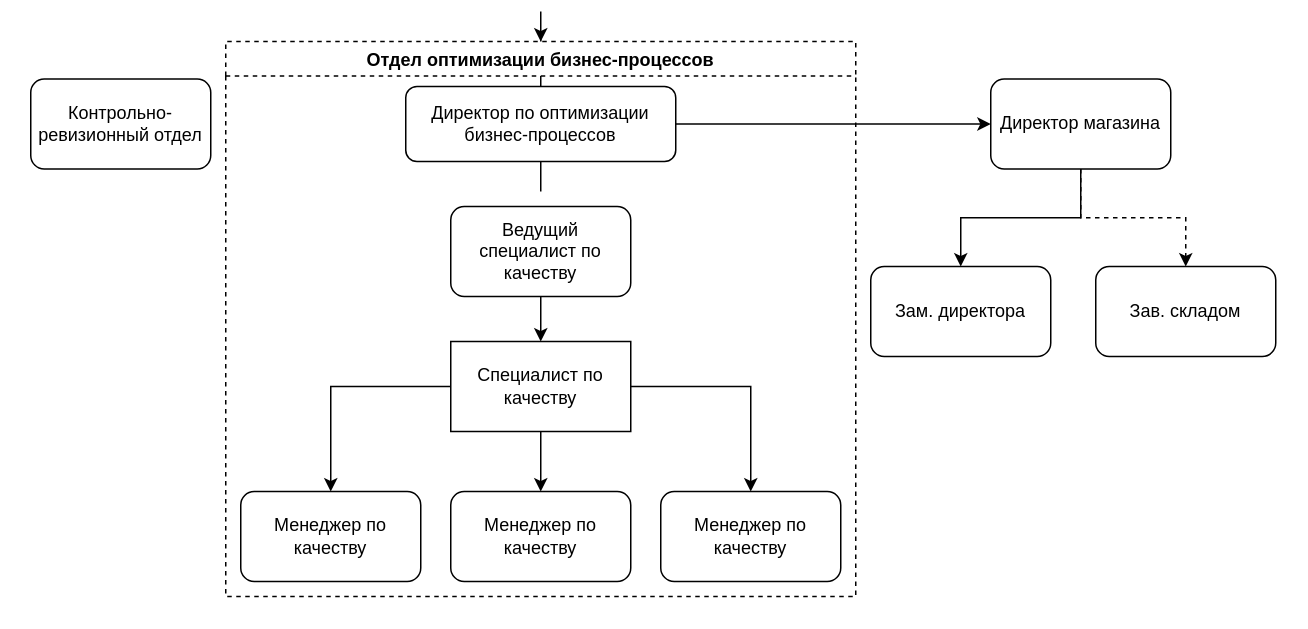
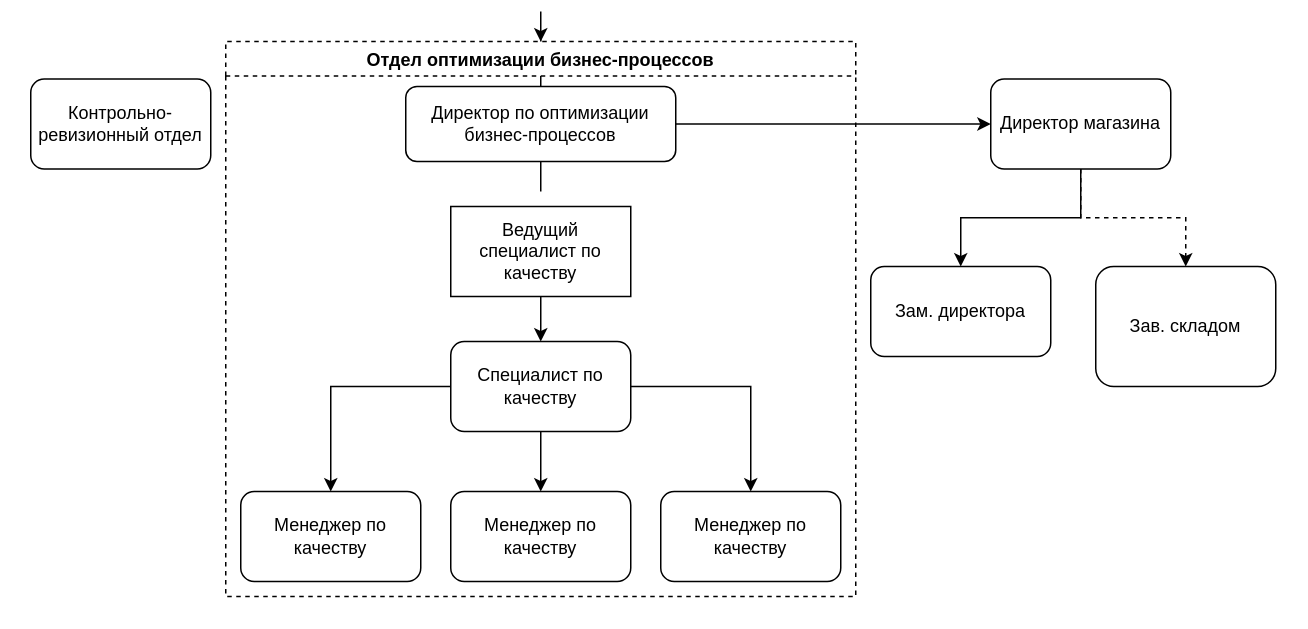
(541, 251) -> (541, 251)
(1186, 311) -> (1186, 326)
(541, 386) -> (541, 386)
